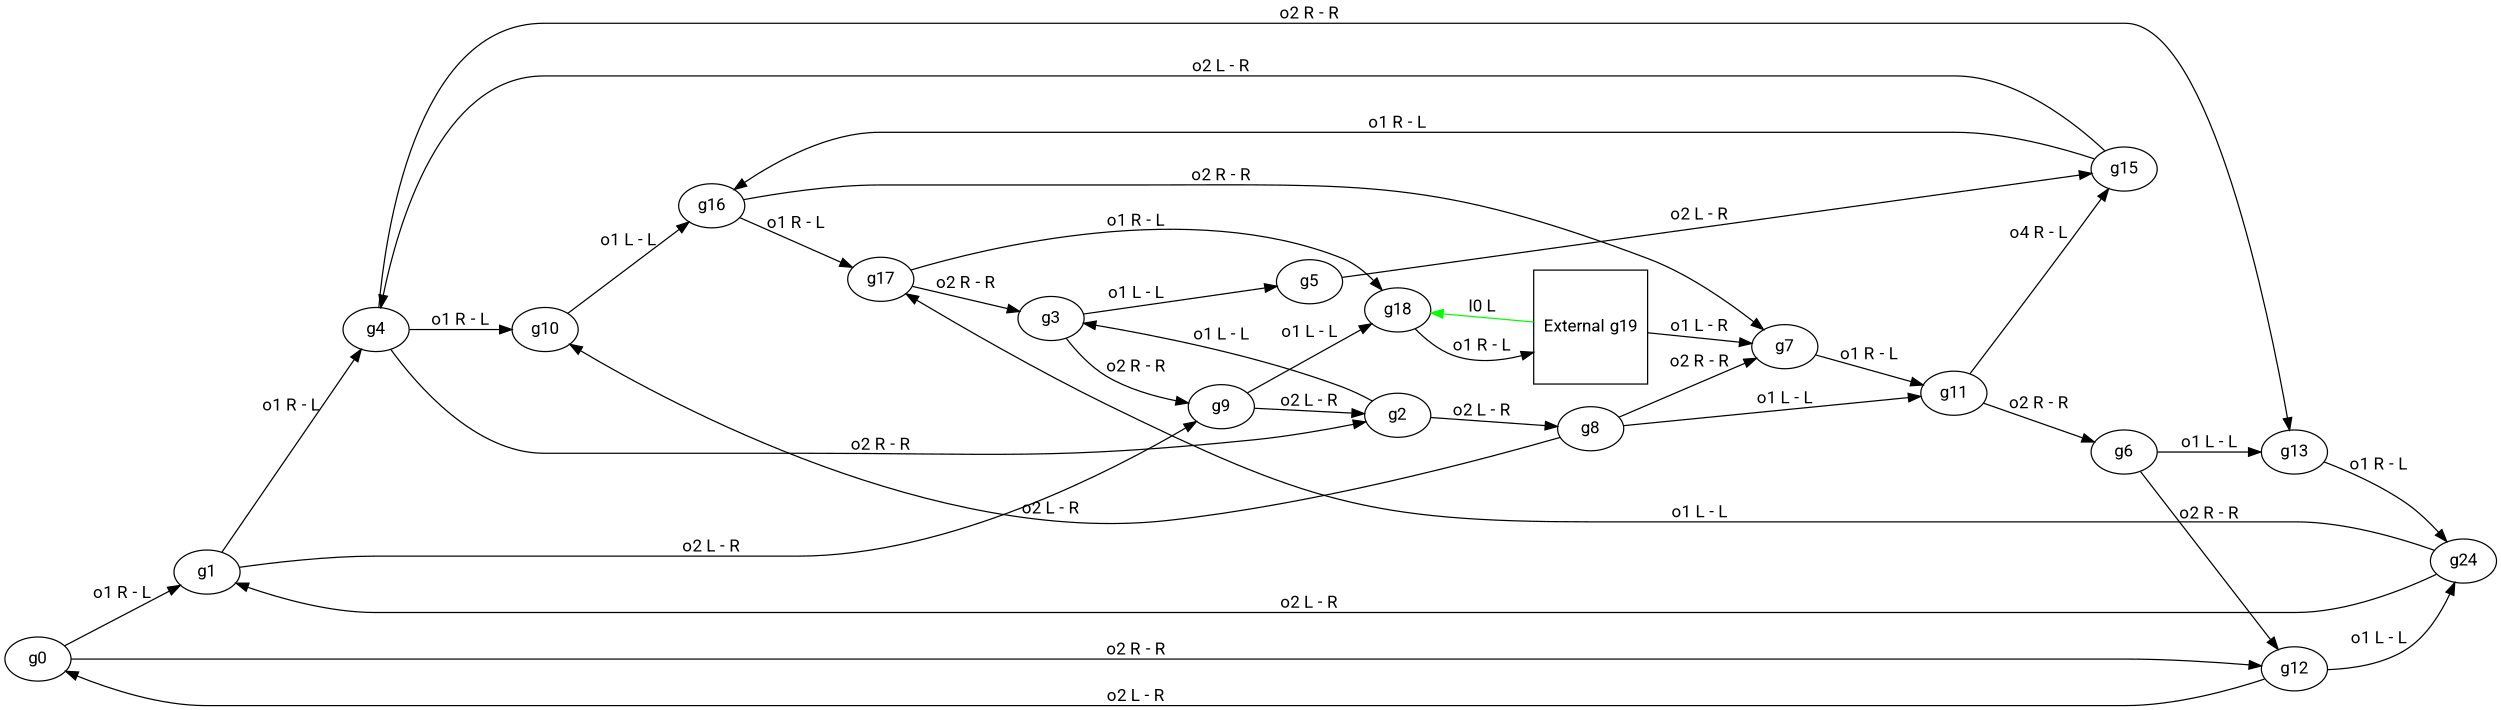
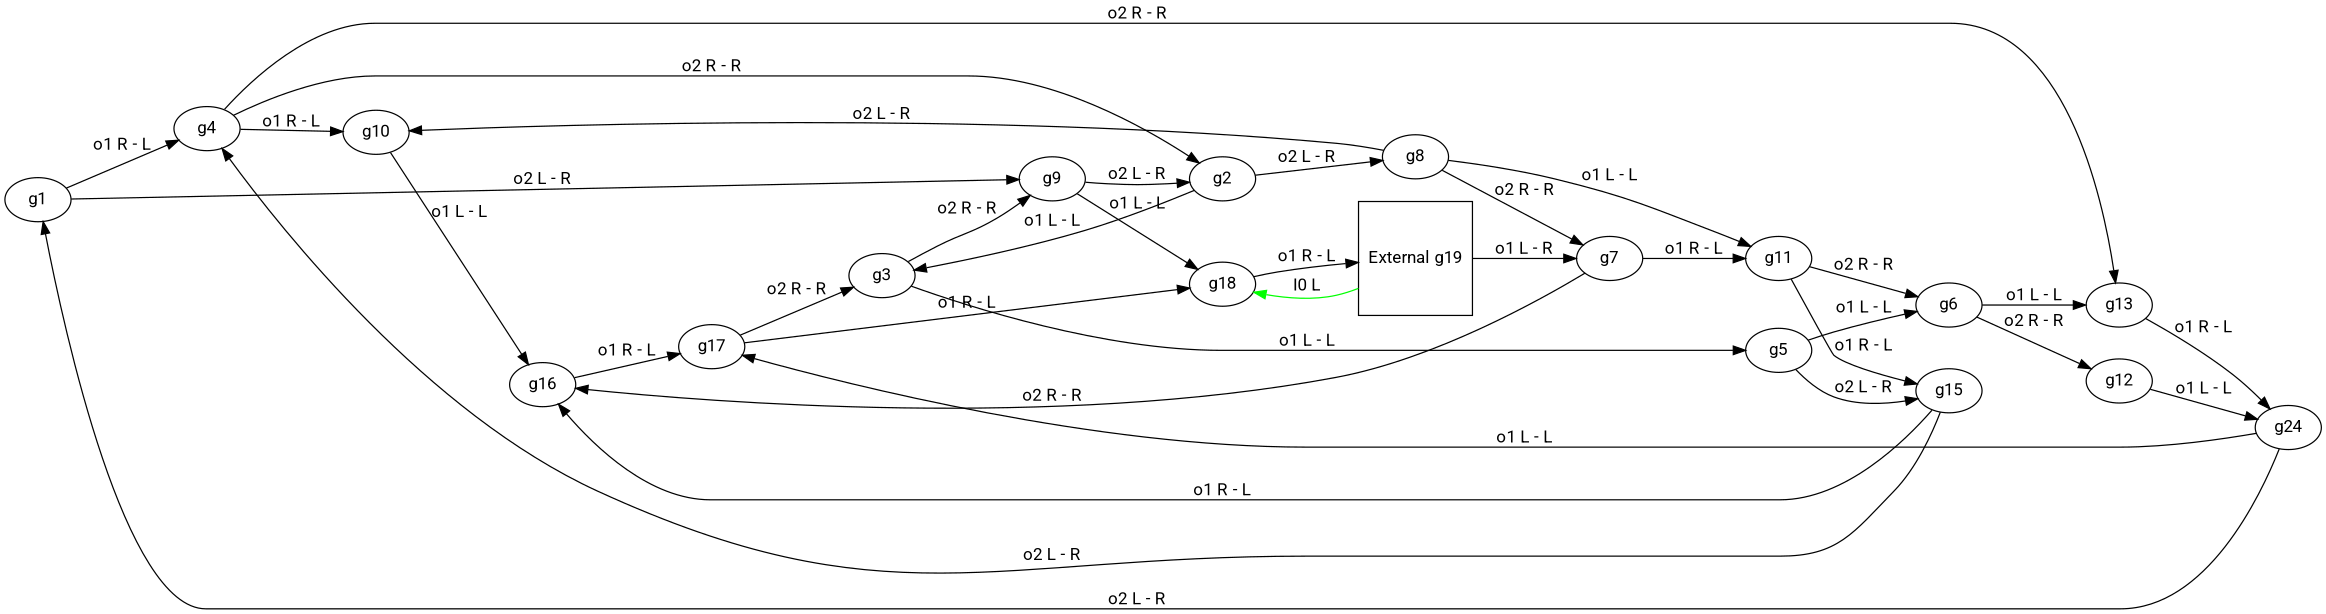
(1262, 185) -> (1098, 404)
(2039, 233) -> (1864, 346)
none -> (1856, 326)
(38, 659) -> none
